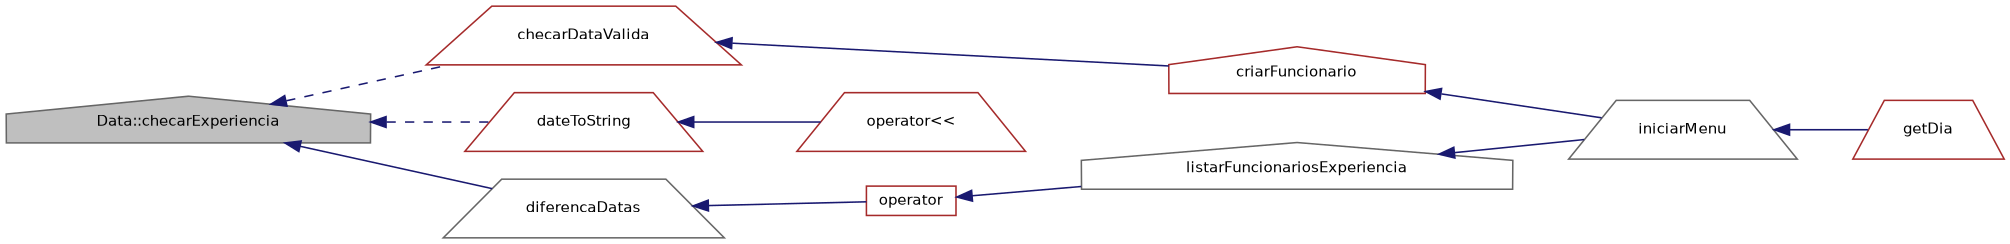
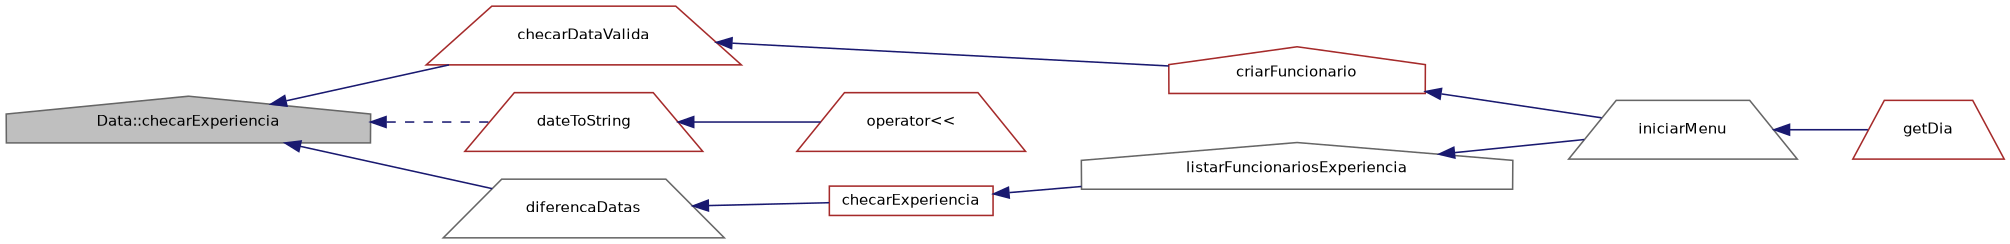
(368, 83) -> (368, 83)
(911, 201) -> (911, 201)
